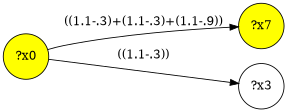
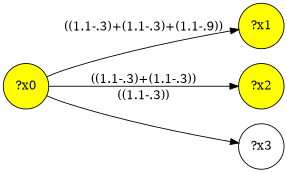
(261, 26) -> (261, 26)
none -> (261, 86)
